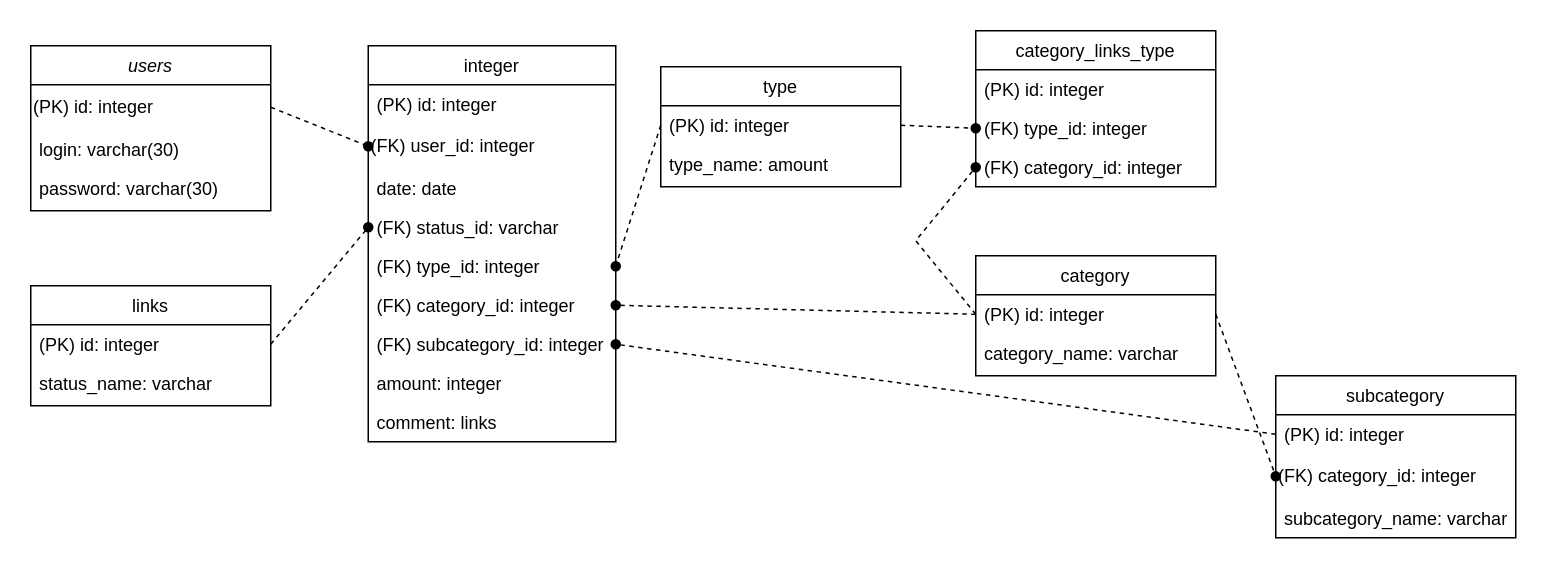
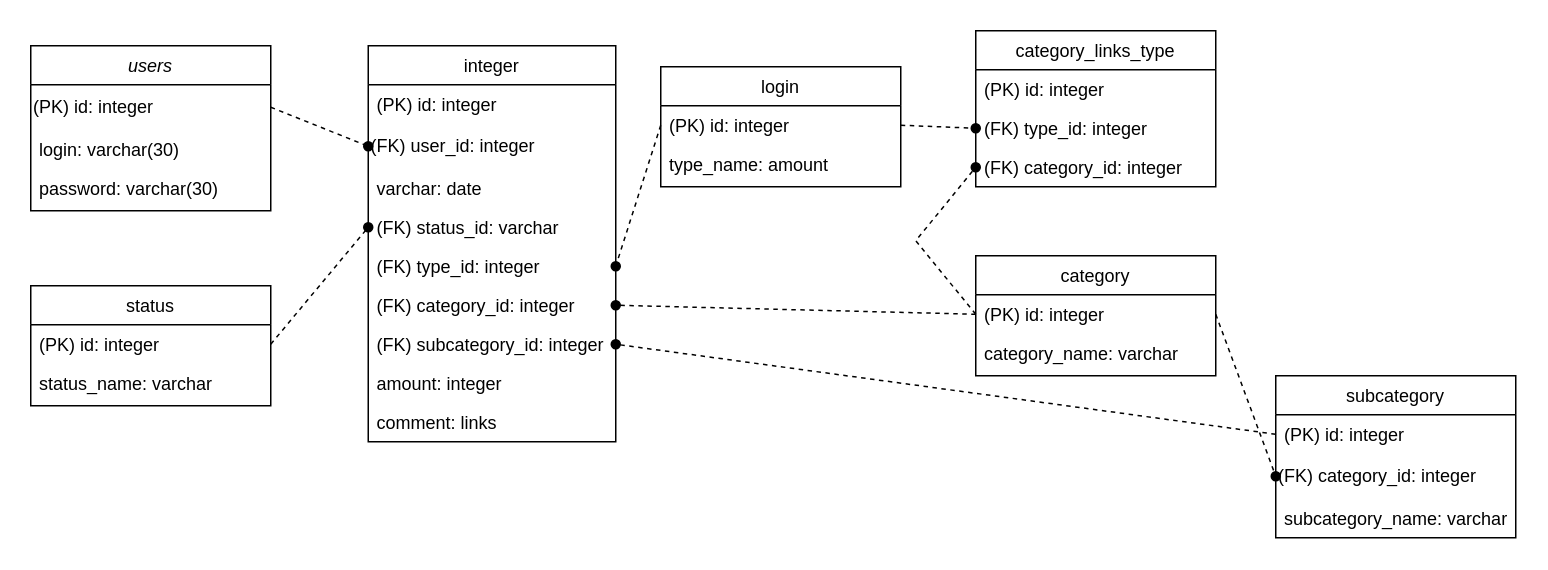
(780, 87) -> (780, 87)
(425, 189) -> (440, 189)
(150, 306) -> (150, 306)
